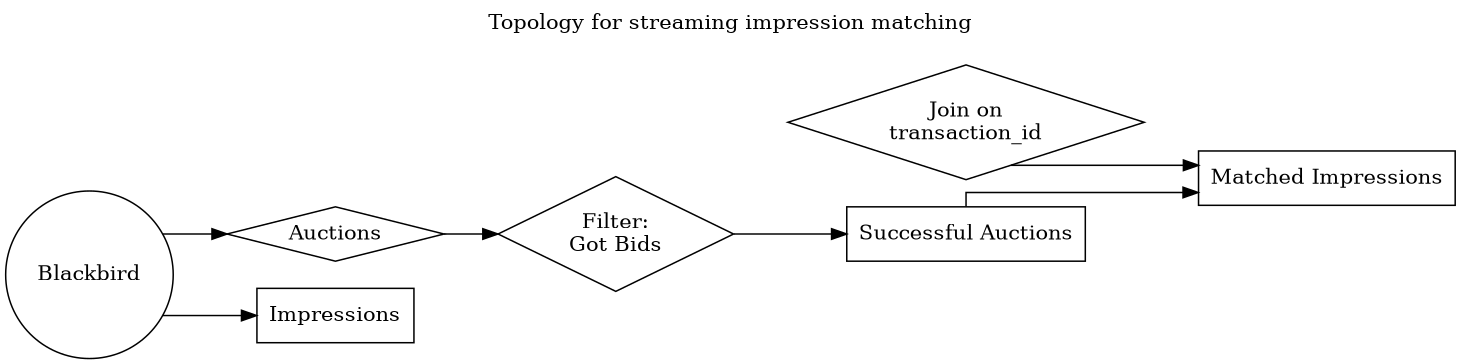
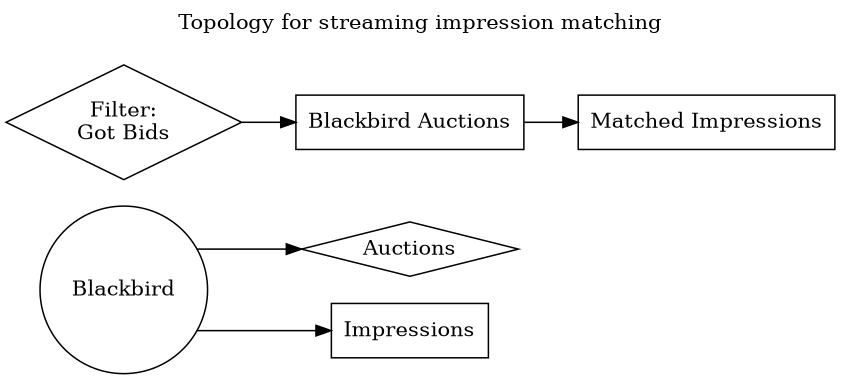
(966, 122) -> none
(463, 234) -> none
(966, 234) -> (410, 122)
